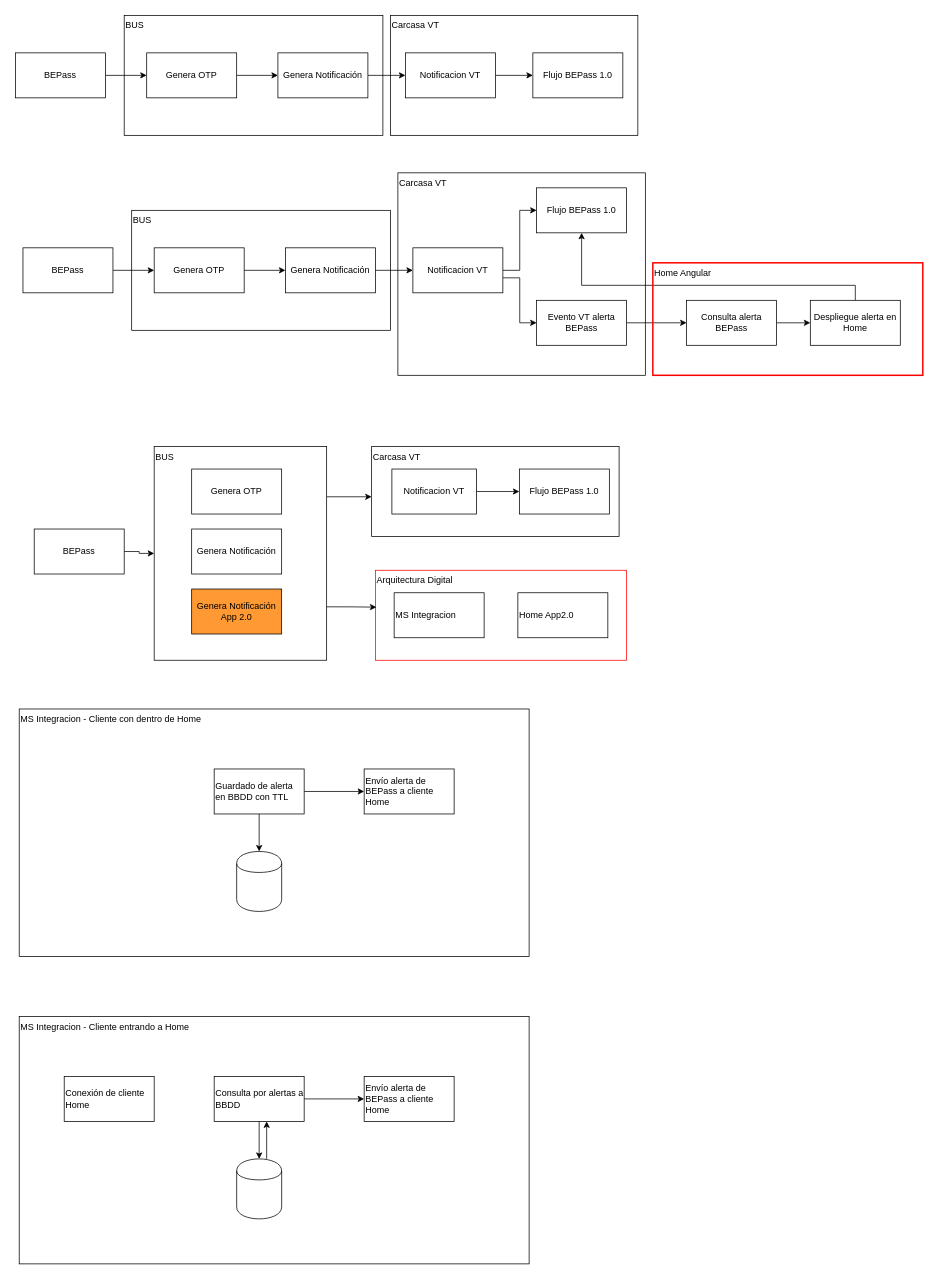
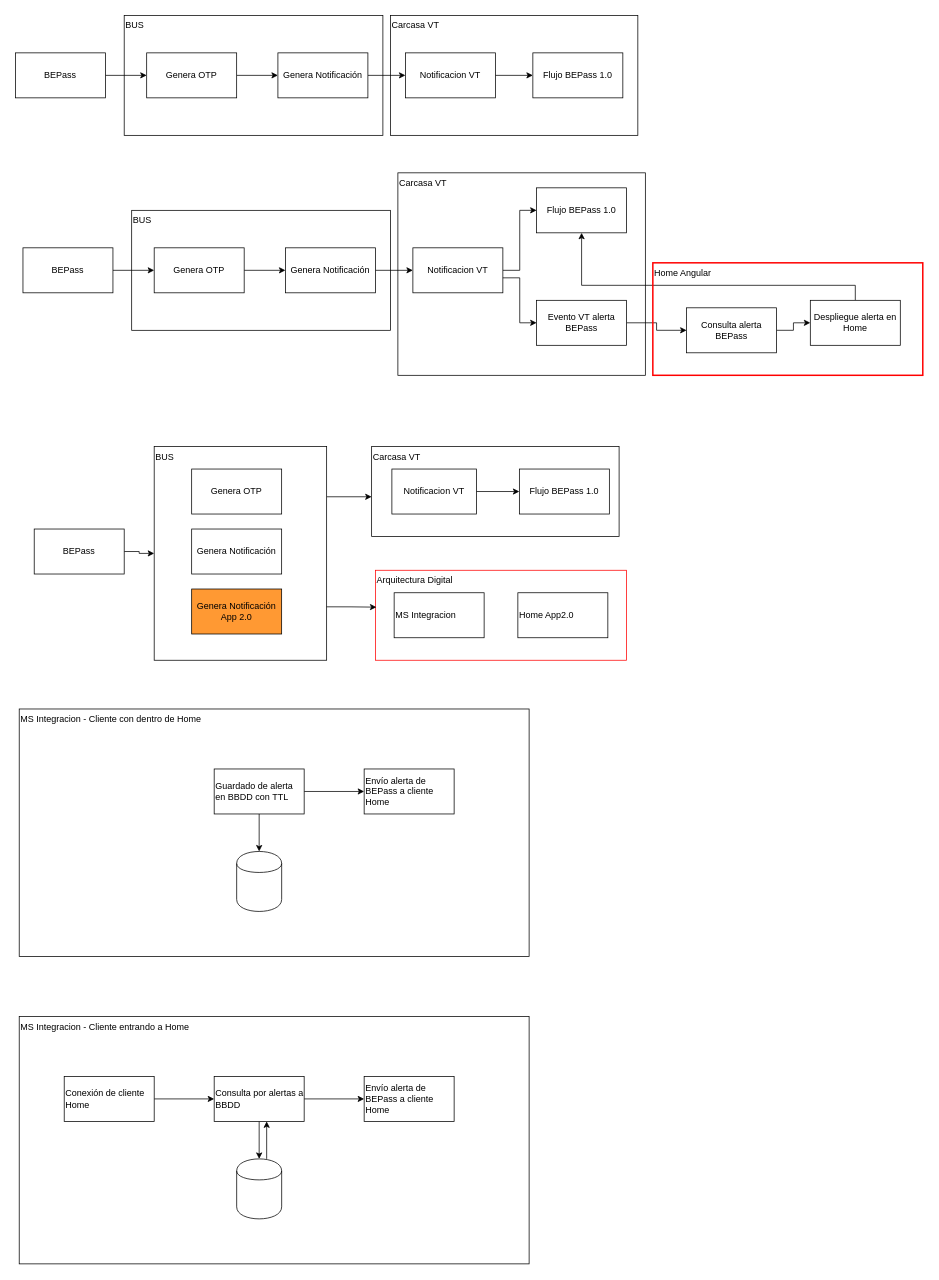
(732, 323) -> (732, 330)
none -> (207, 1099)
